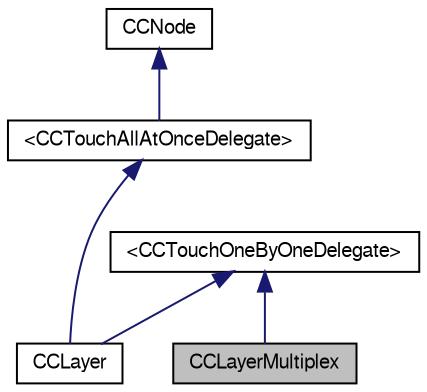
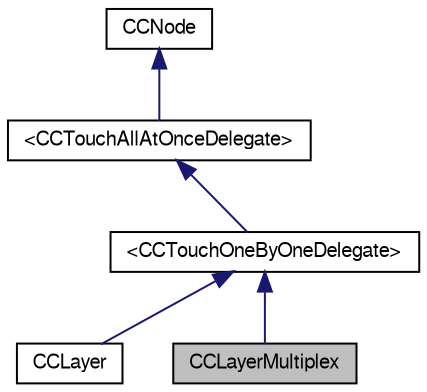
(84, 254) -> (219, 204)
